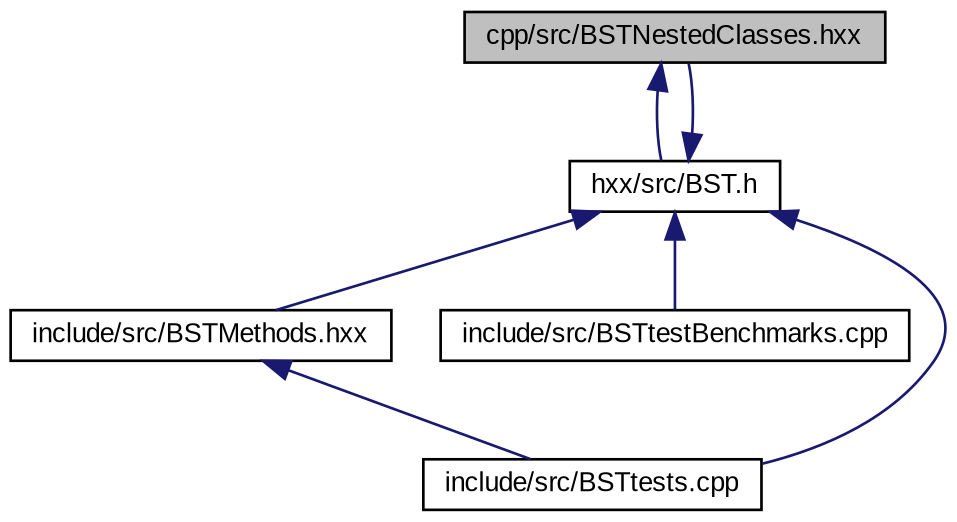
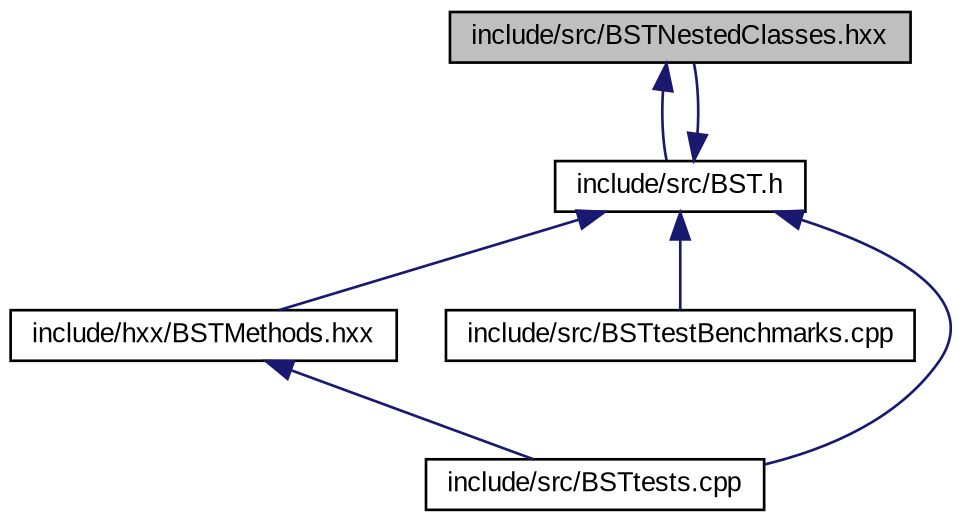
(675, 37) -> (680, 37)
(675, 186) -> (680, 186)
(201, 335) -> (204, 335)
